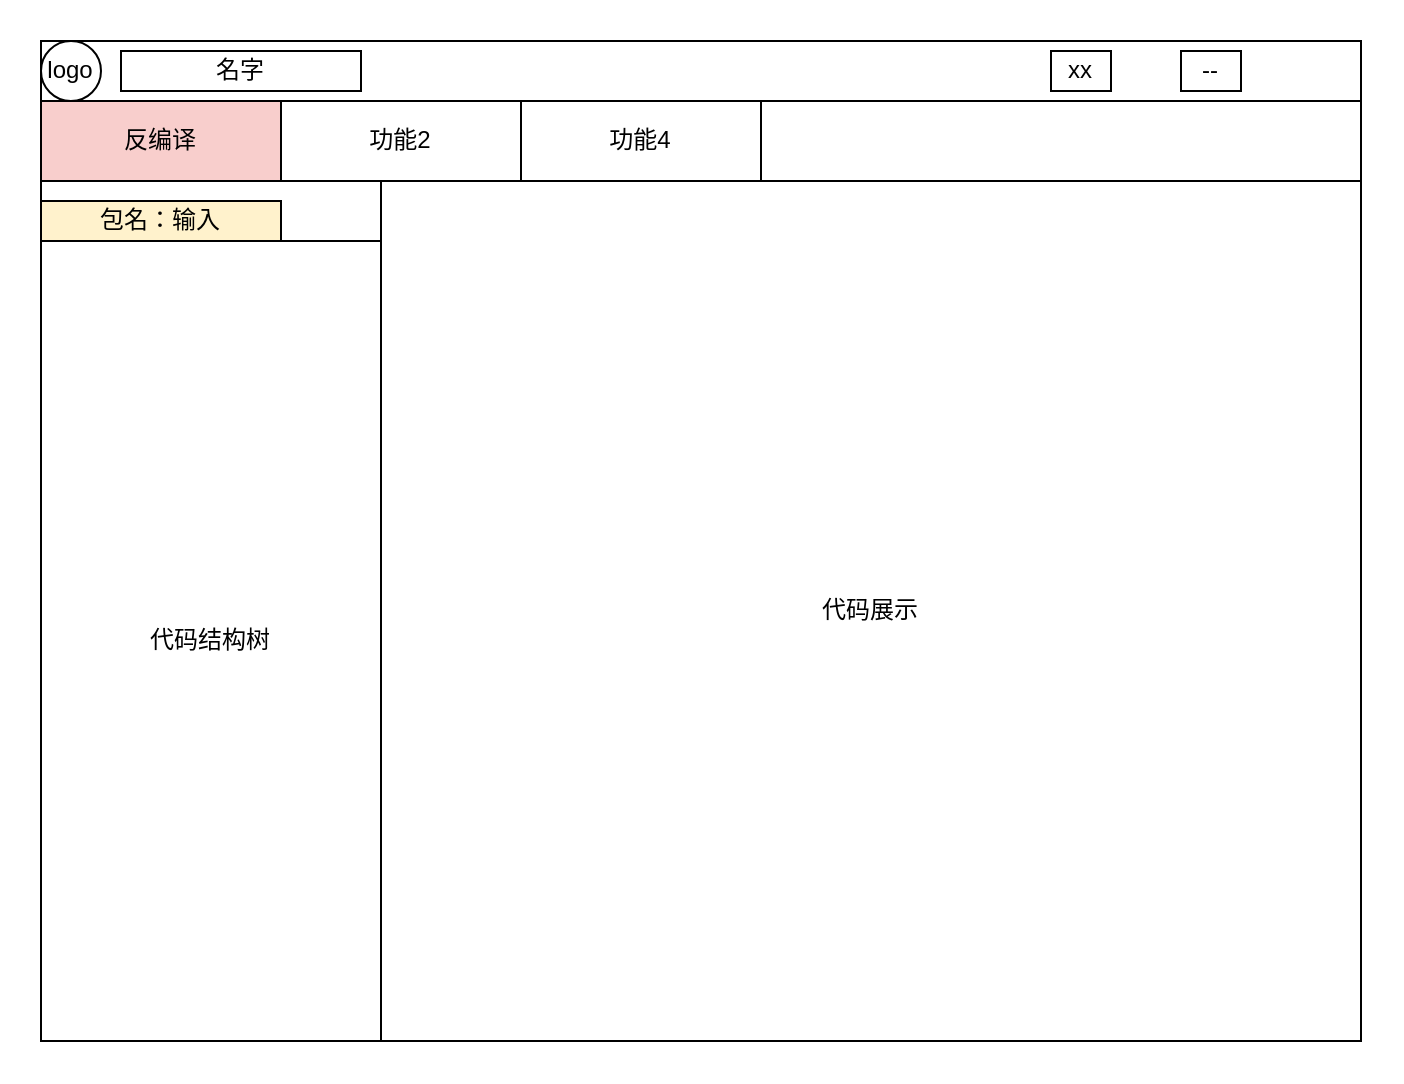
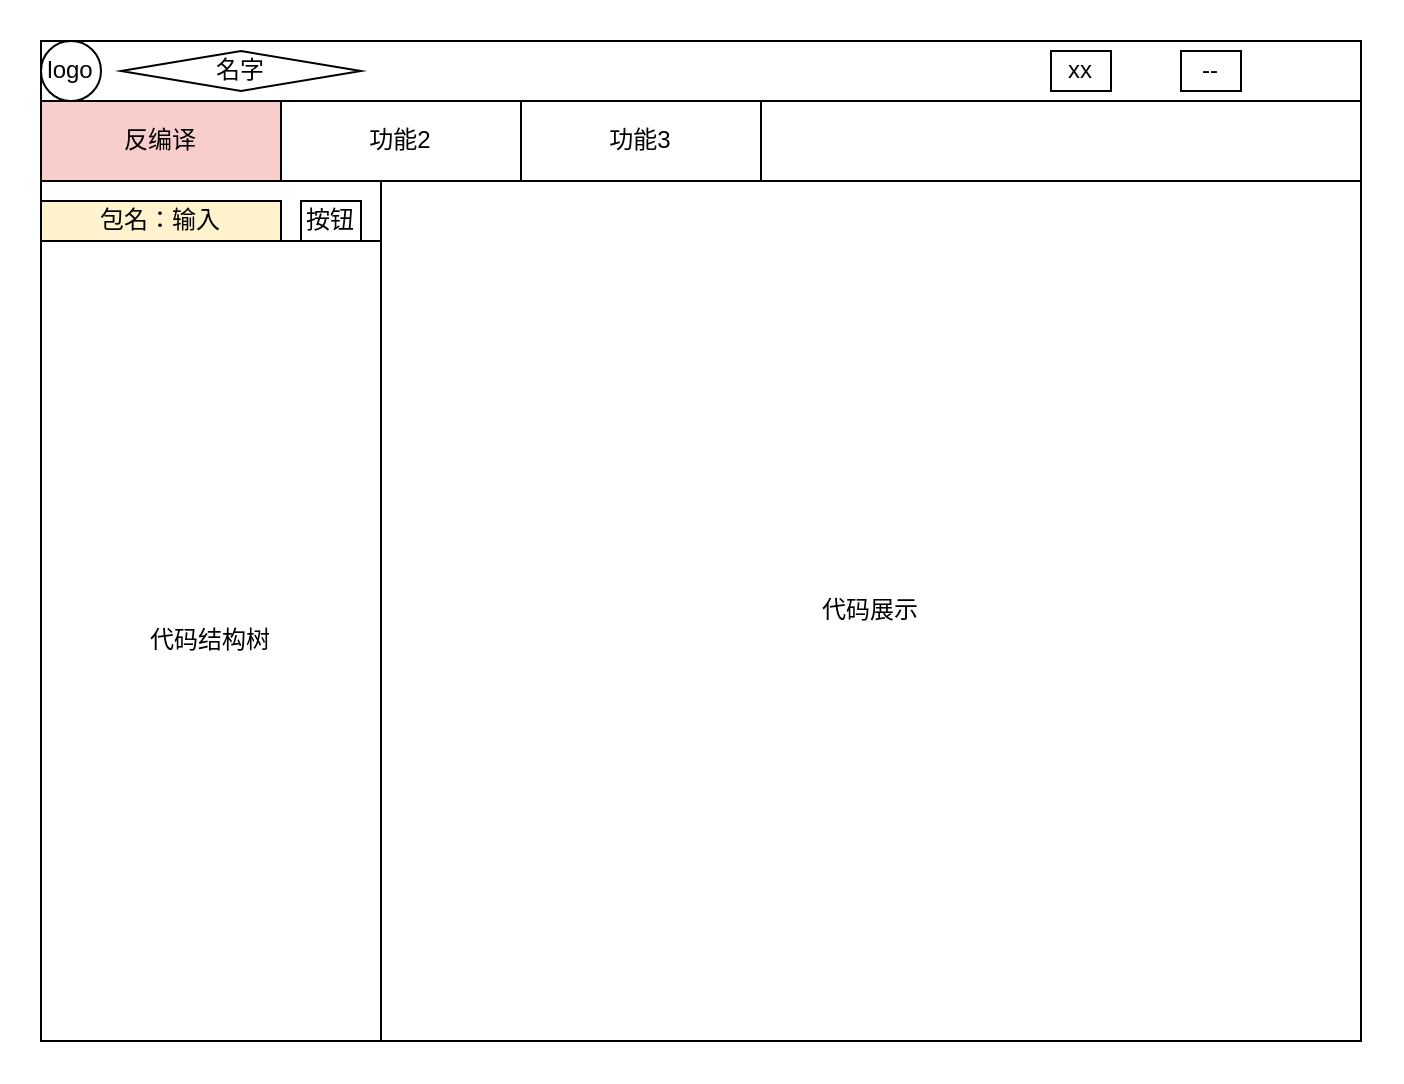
(241, 71) -> (241, 71)
(641, 141) -> (641, 141)
none -> (331, 221)
